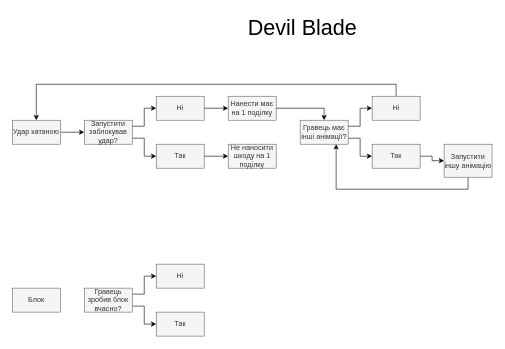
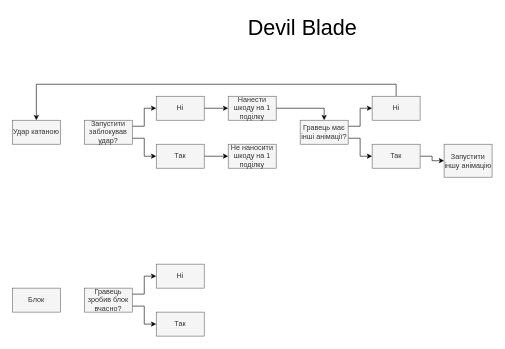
(252, 108) -> (252, 108)
(78, 132) -> none
(336, 149) -> none
